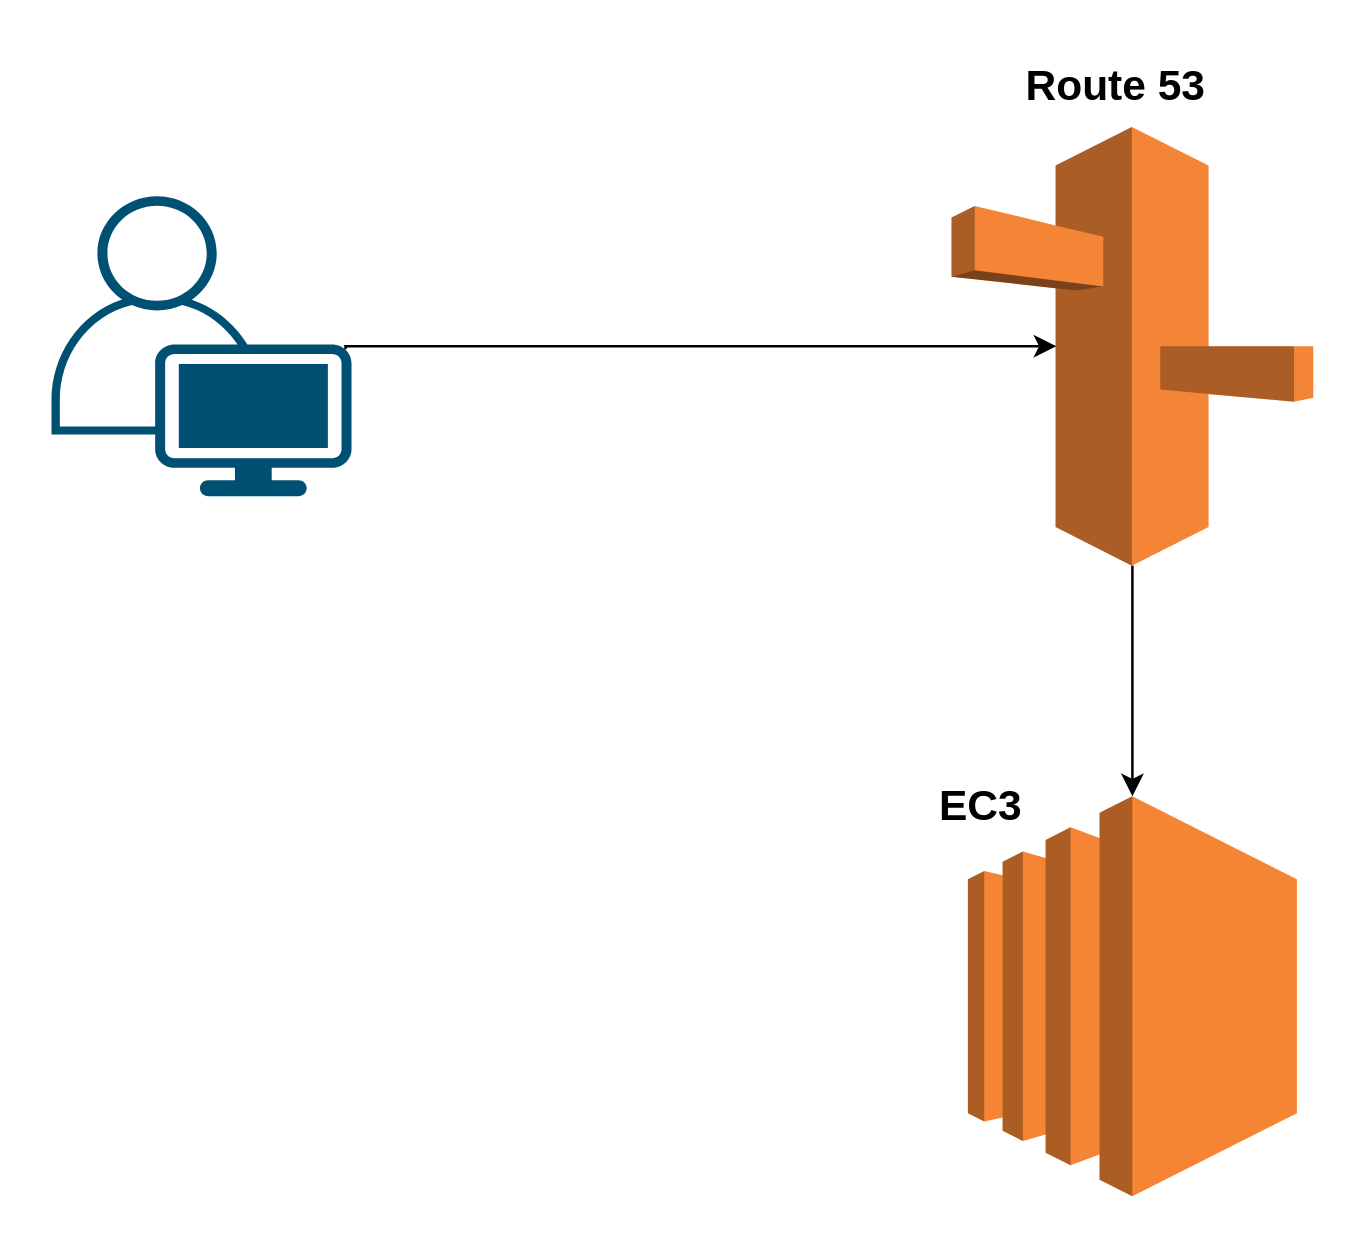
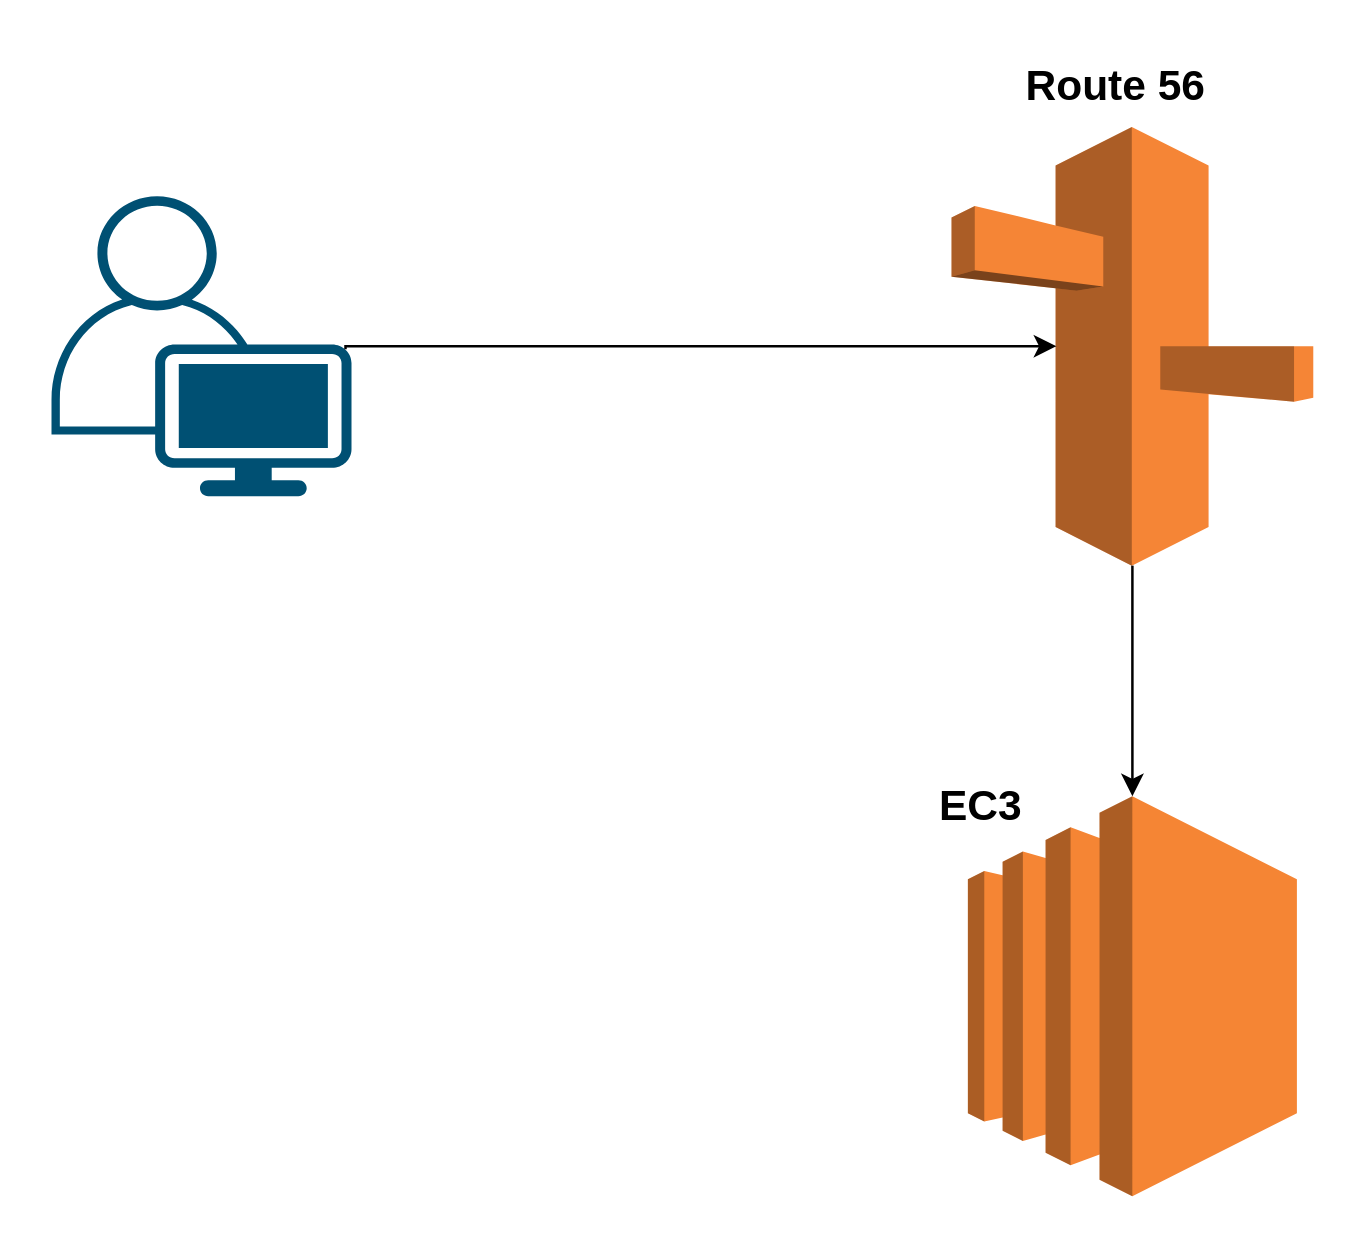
(1116, 89) -> (1116, 89)
